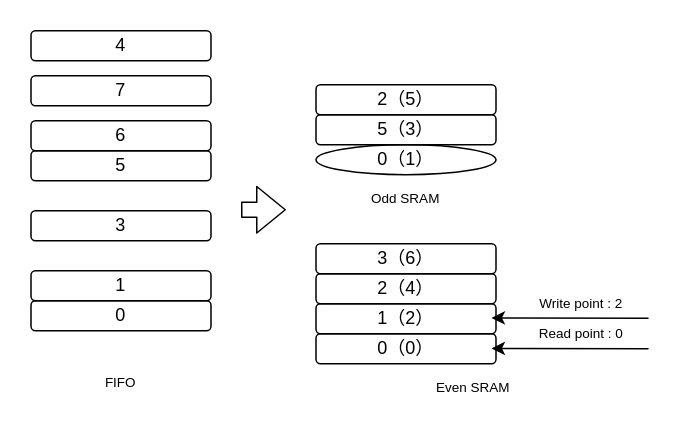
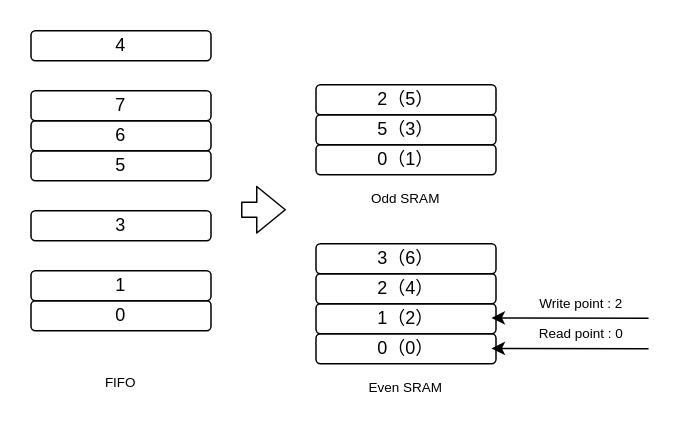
(121, 91) -> (121, 106)
(406, 160) -> (406, 160)
(473, 388) -> (406, 388)
